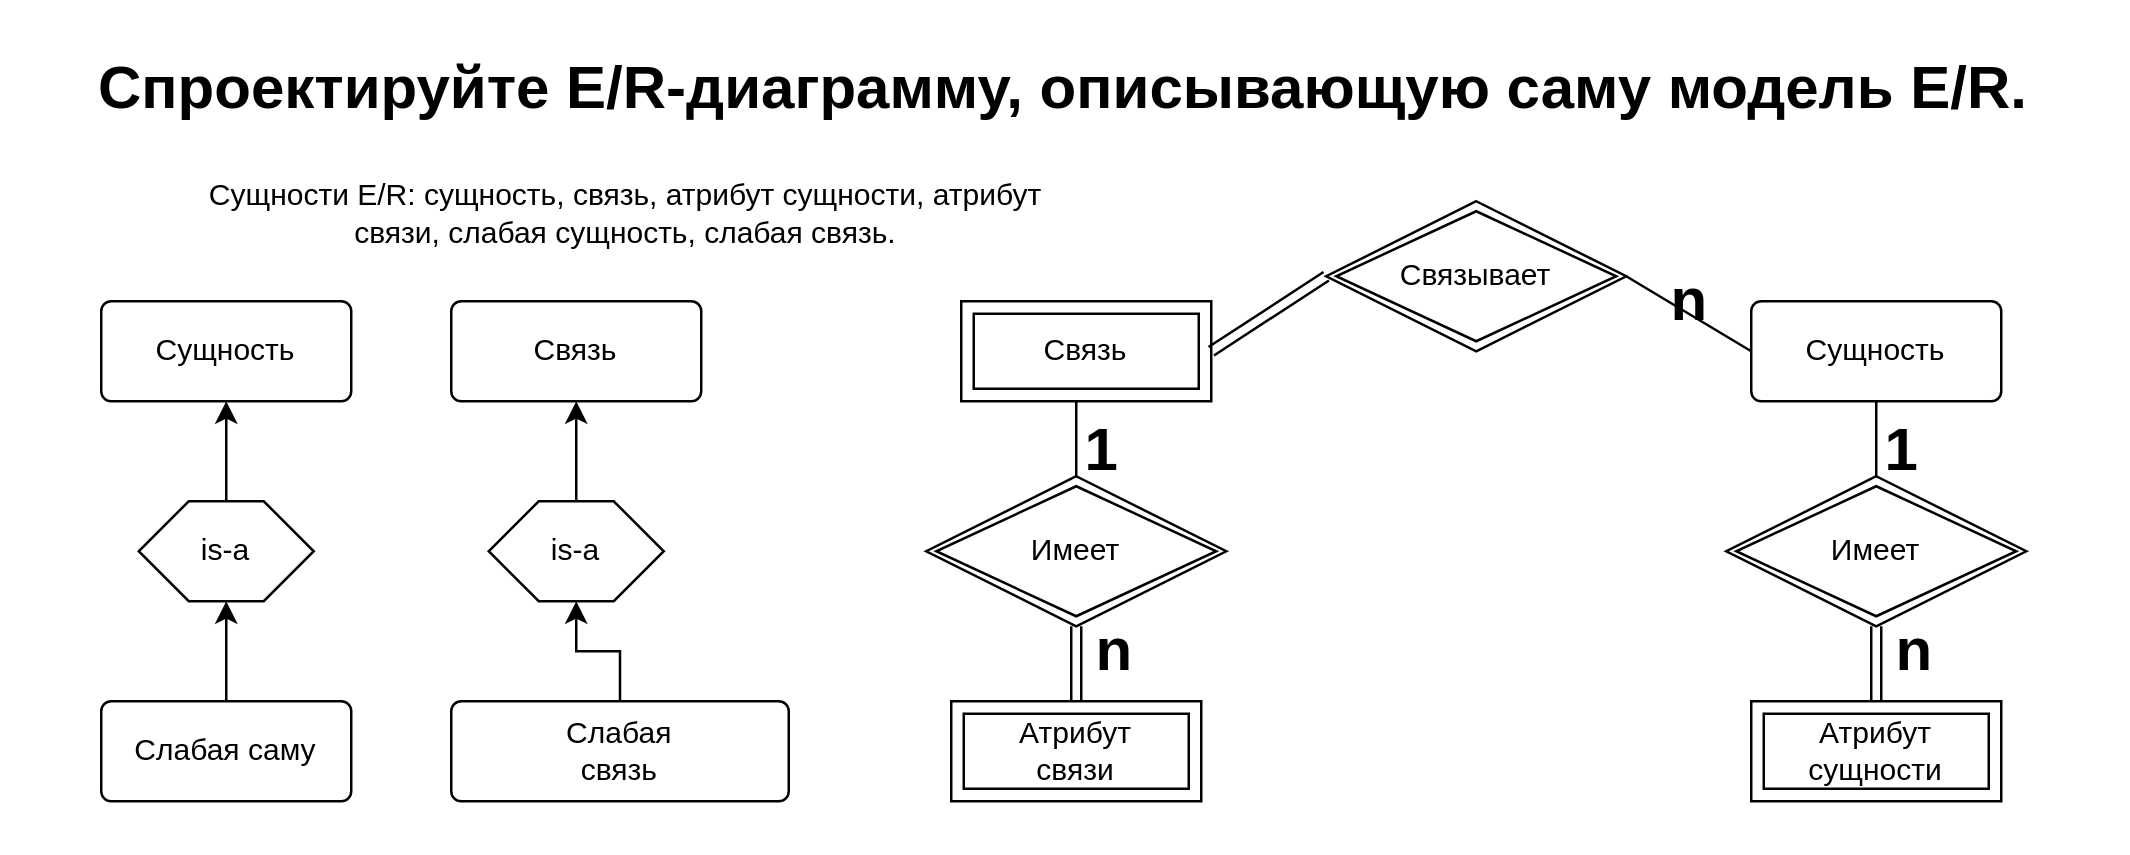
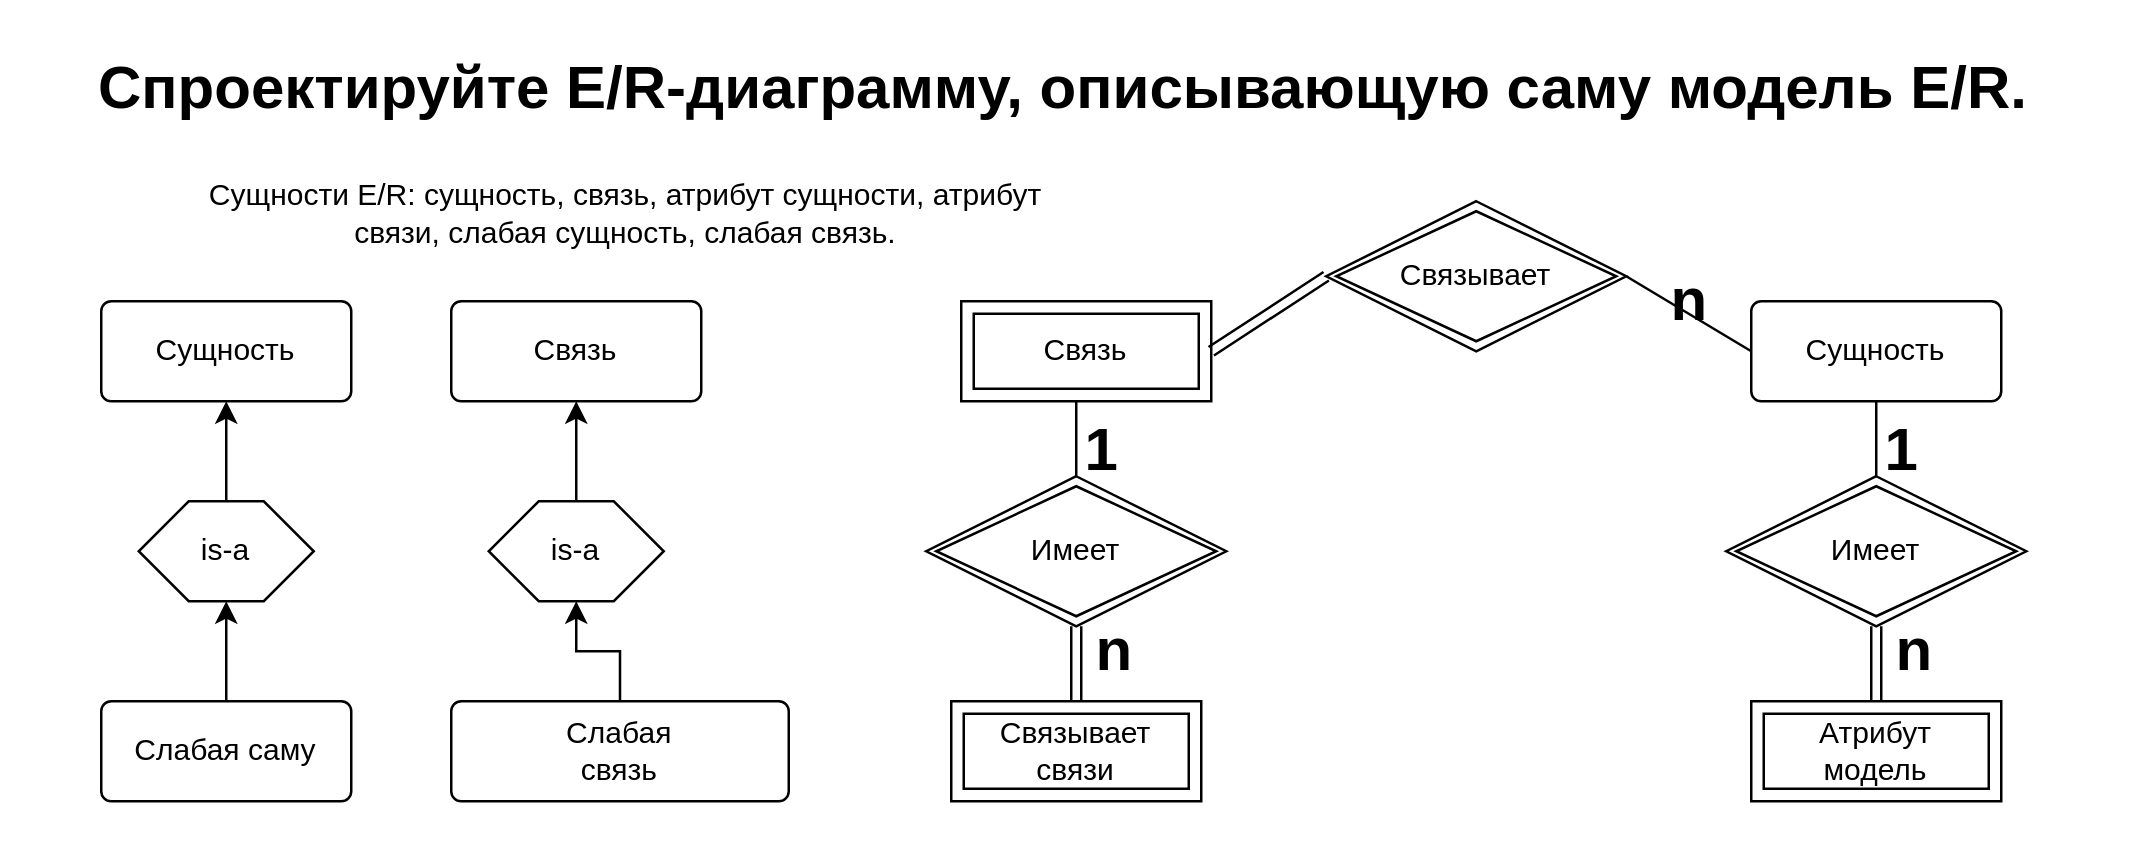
(1076, 751) -> (1076, 751)
(1876, 751) -> (1876, 751)
